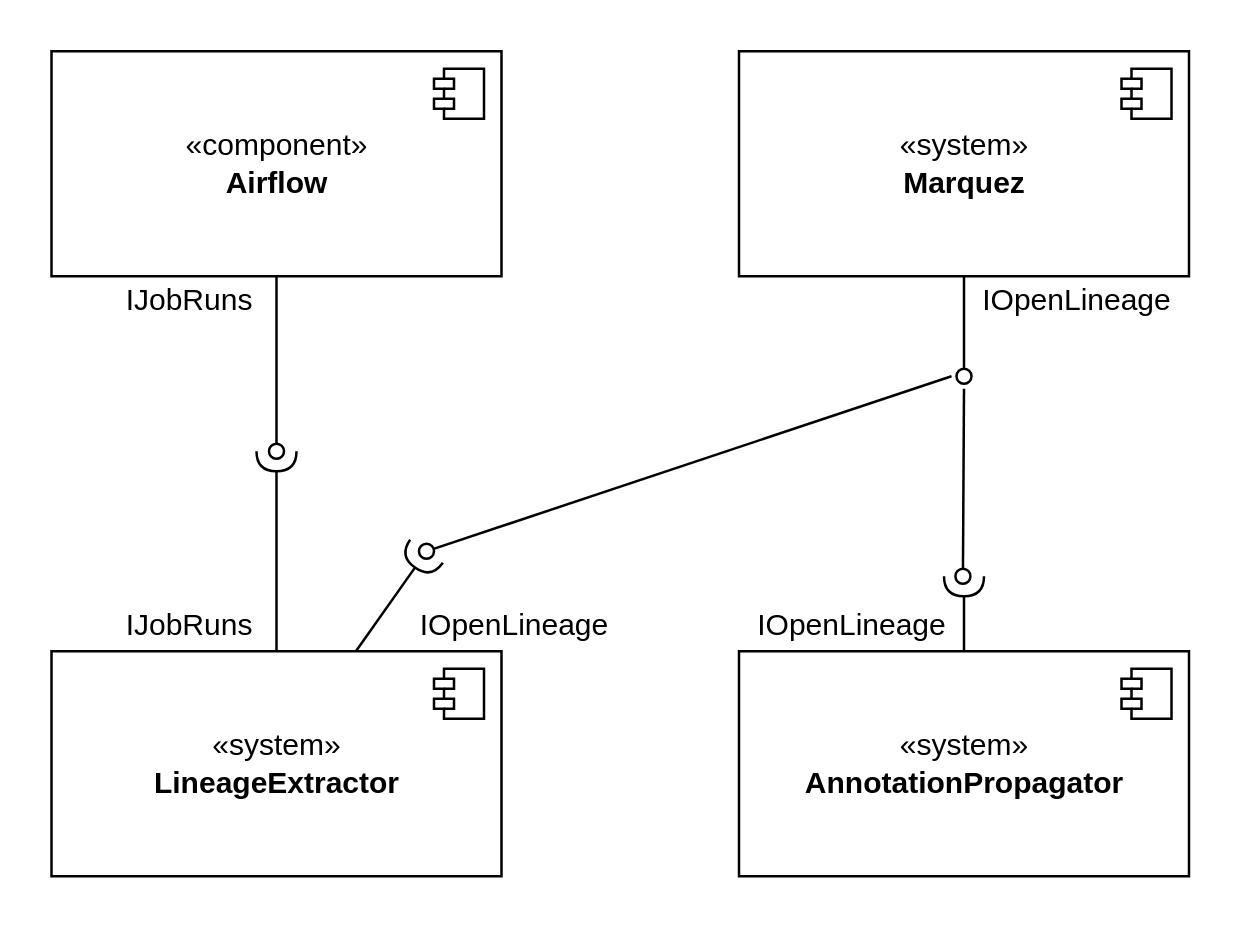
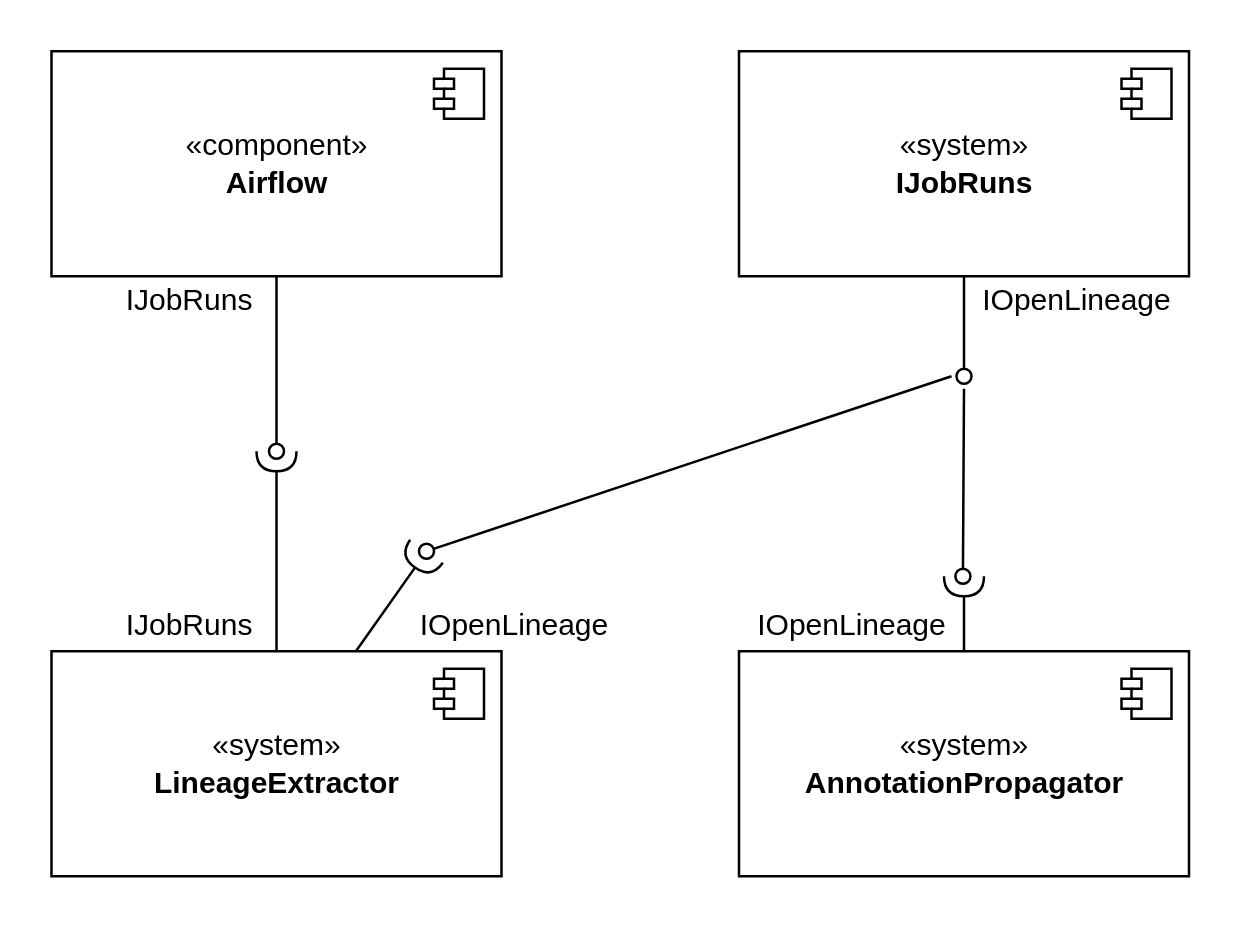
(965, 164) -> (965, 164)
